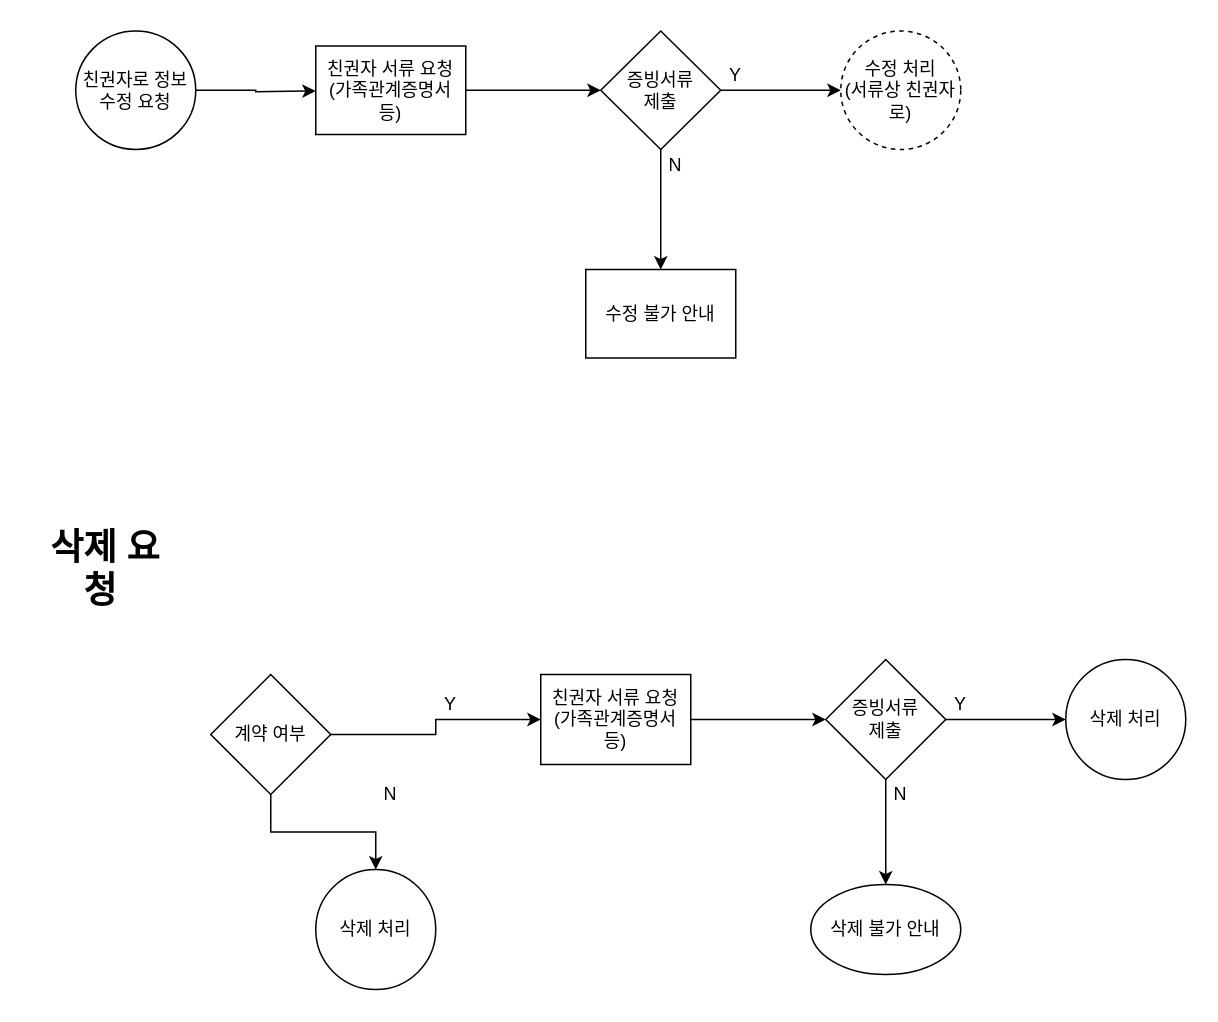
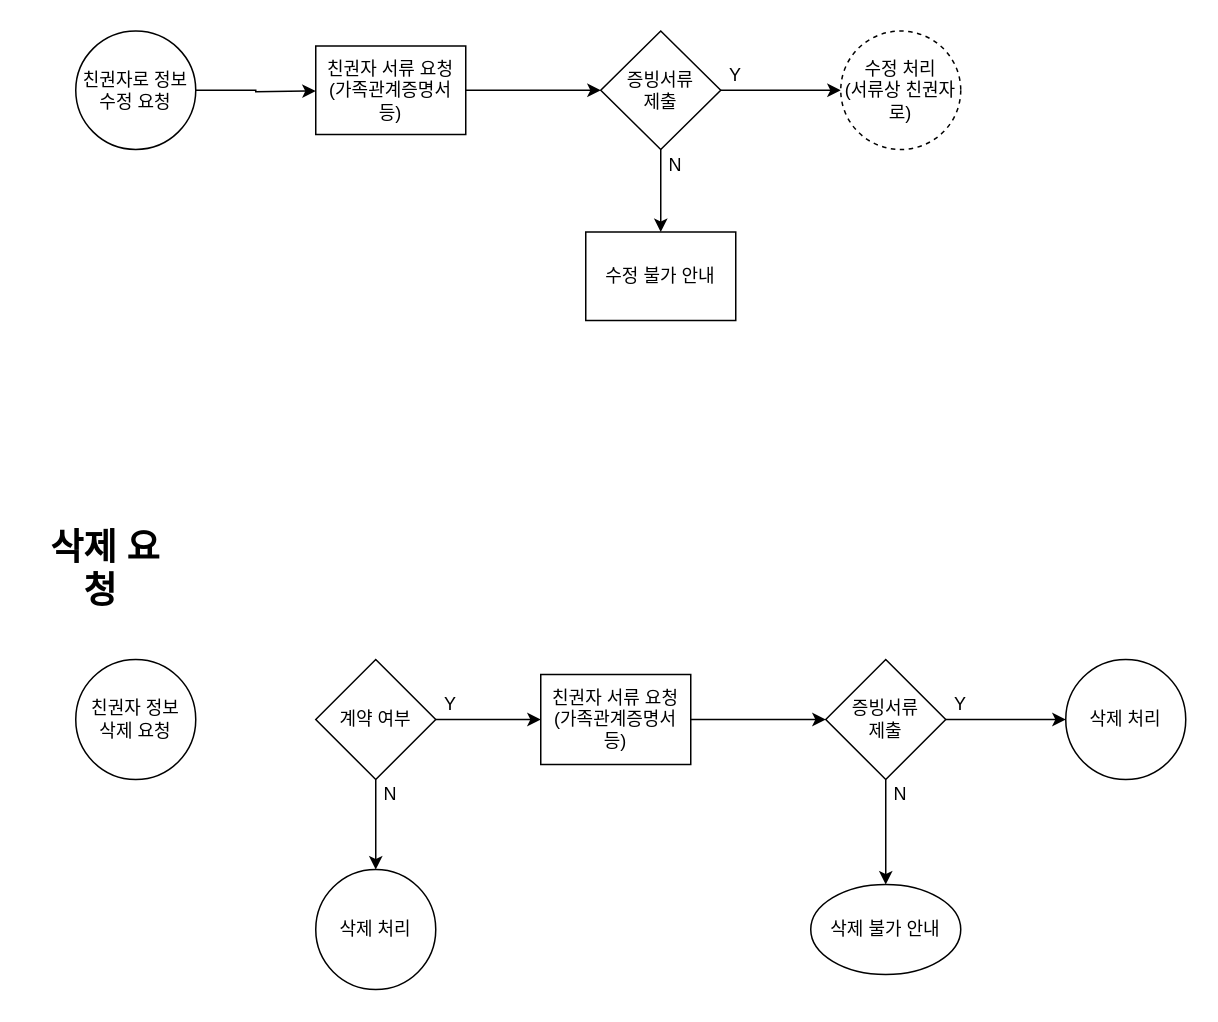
(661, 314) -> (661, 276)
none -> (136, 719)
(271, 734) -> (376, 719)
